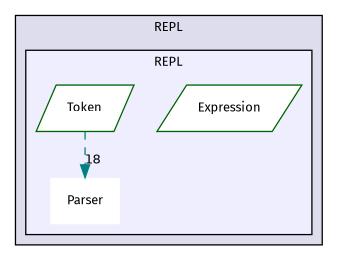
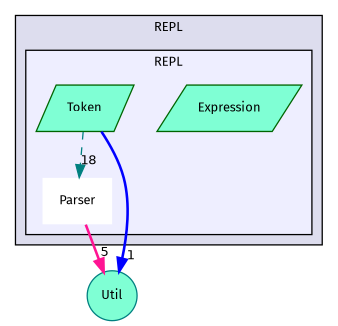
(85, 108) -> (85, 108)
(229, 108) -> (229, 108)
none -> (112, 296)
